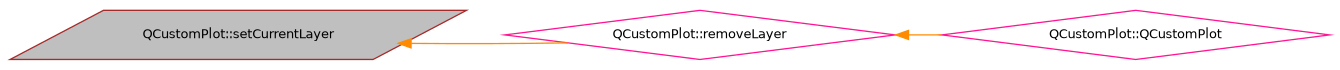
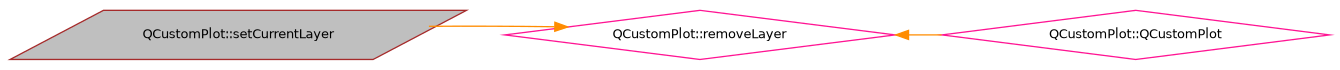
(489, 44) -> (492, 26)
